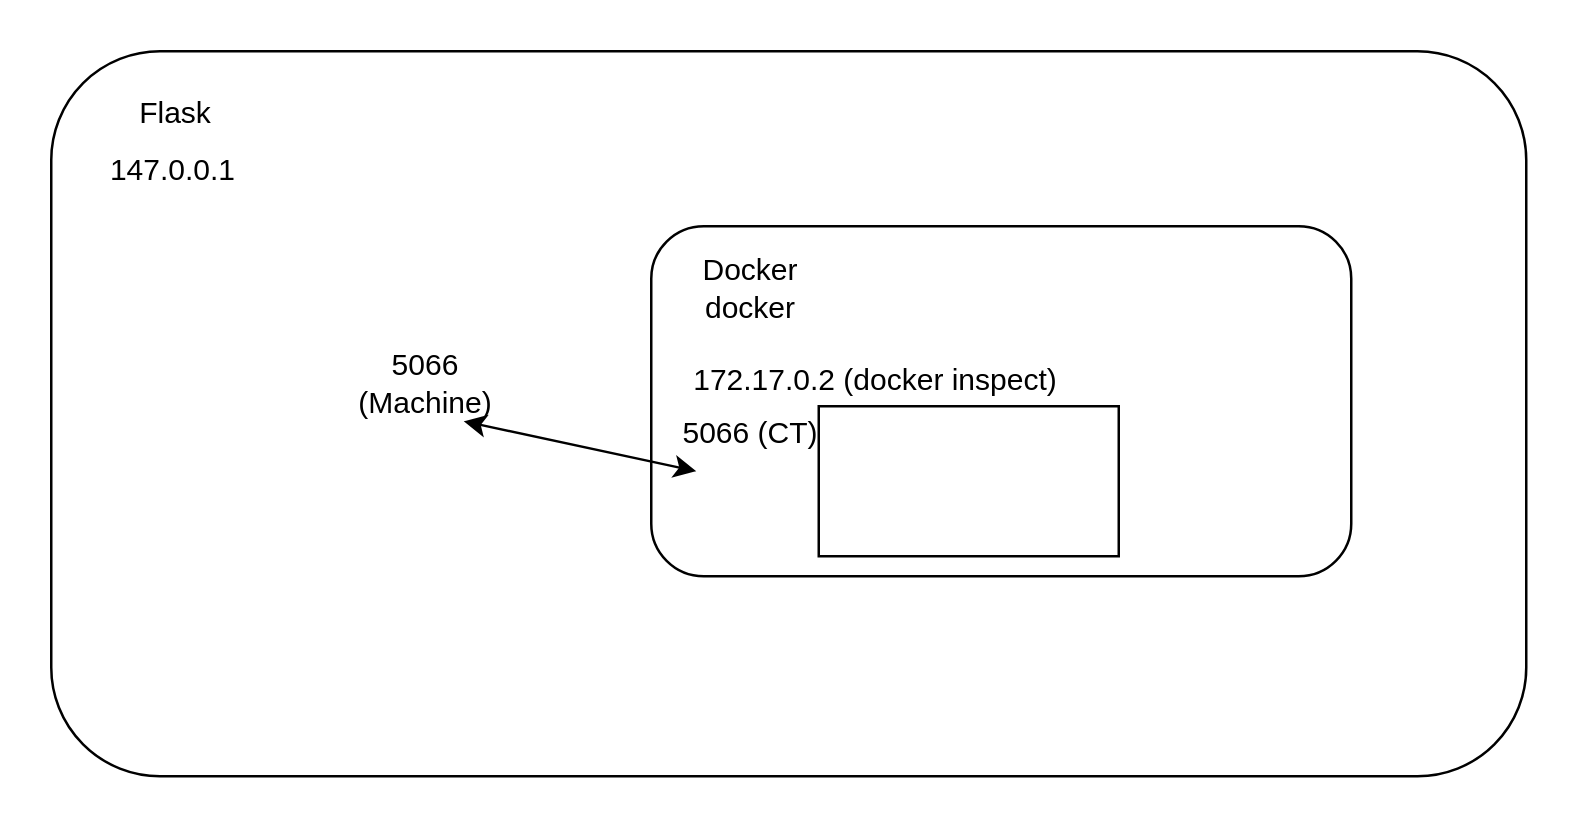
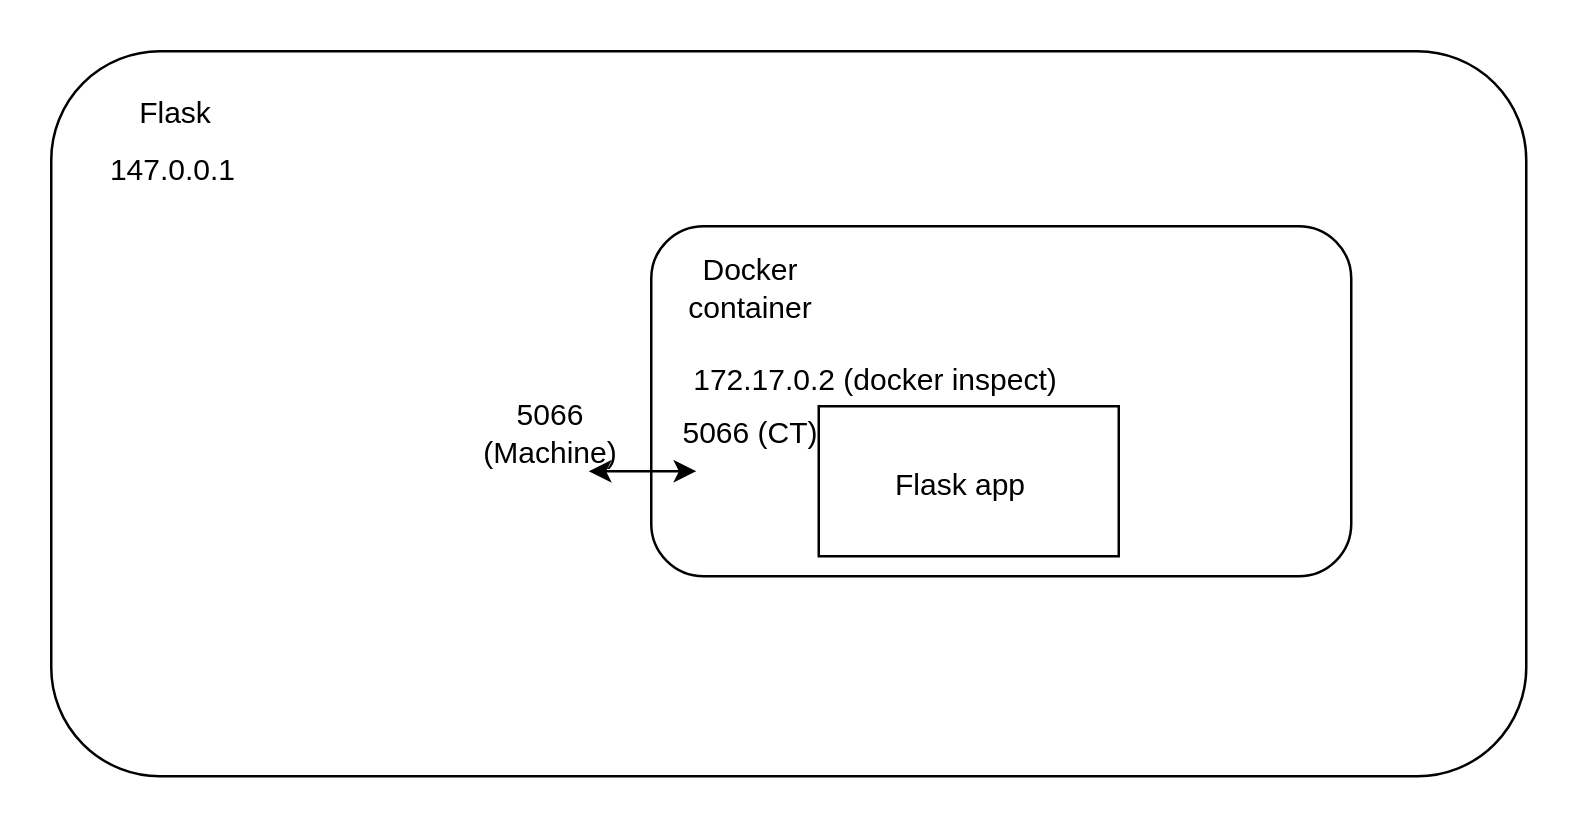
(751, 289) -> (751, 289)
(426, 384) -> (551, 434)
none -> (961, 486)
